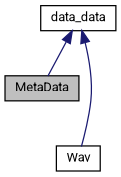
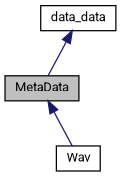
(91, 95) -> (63, 129)
